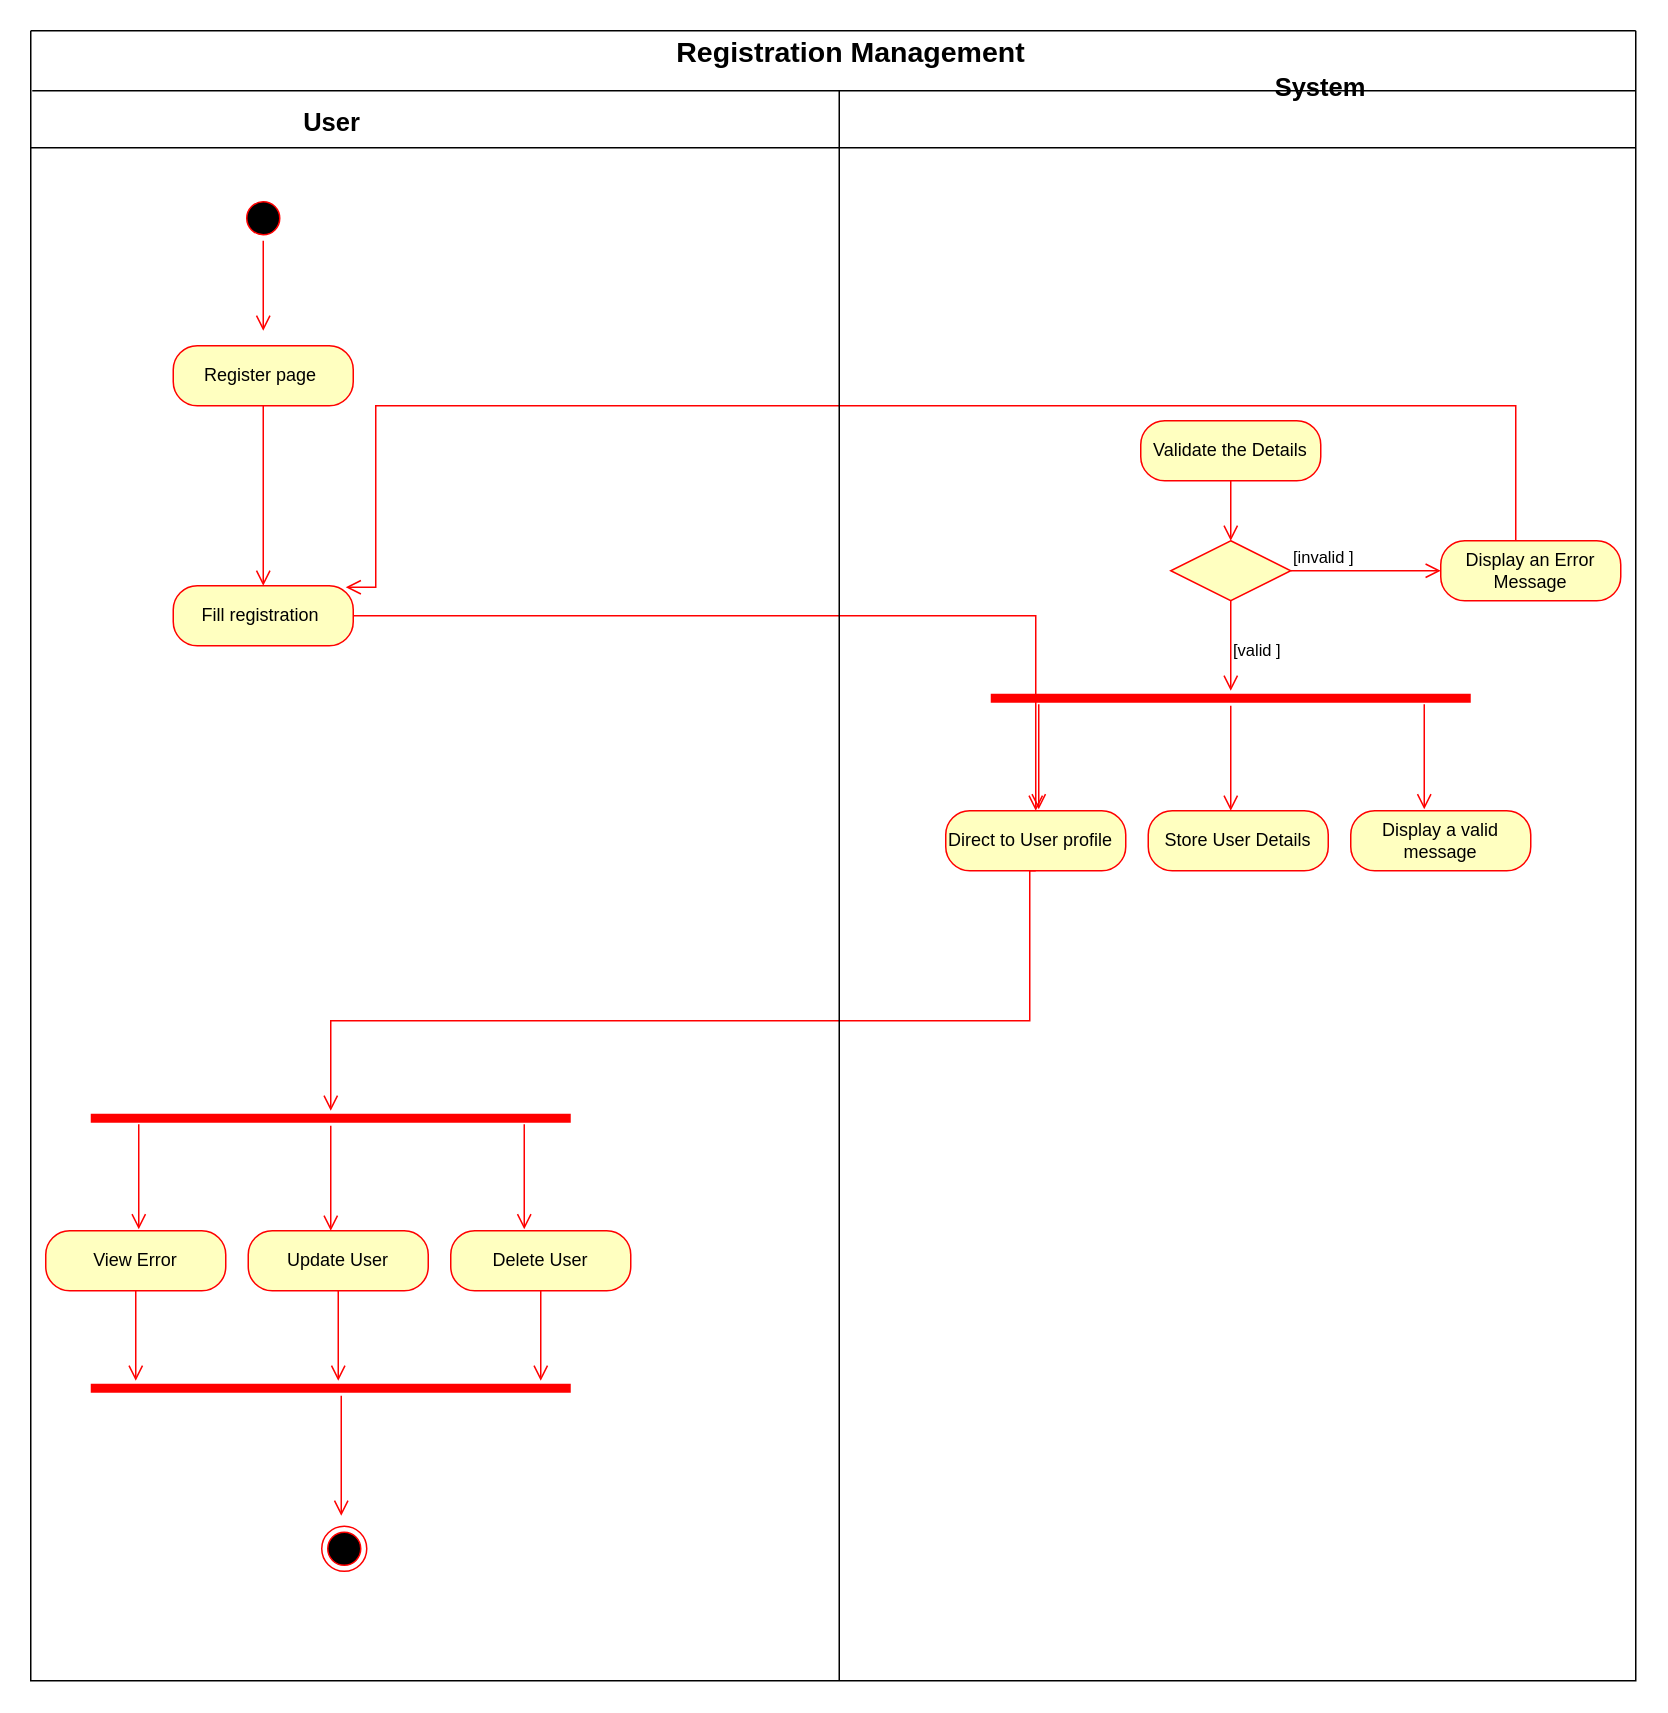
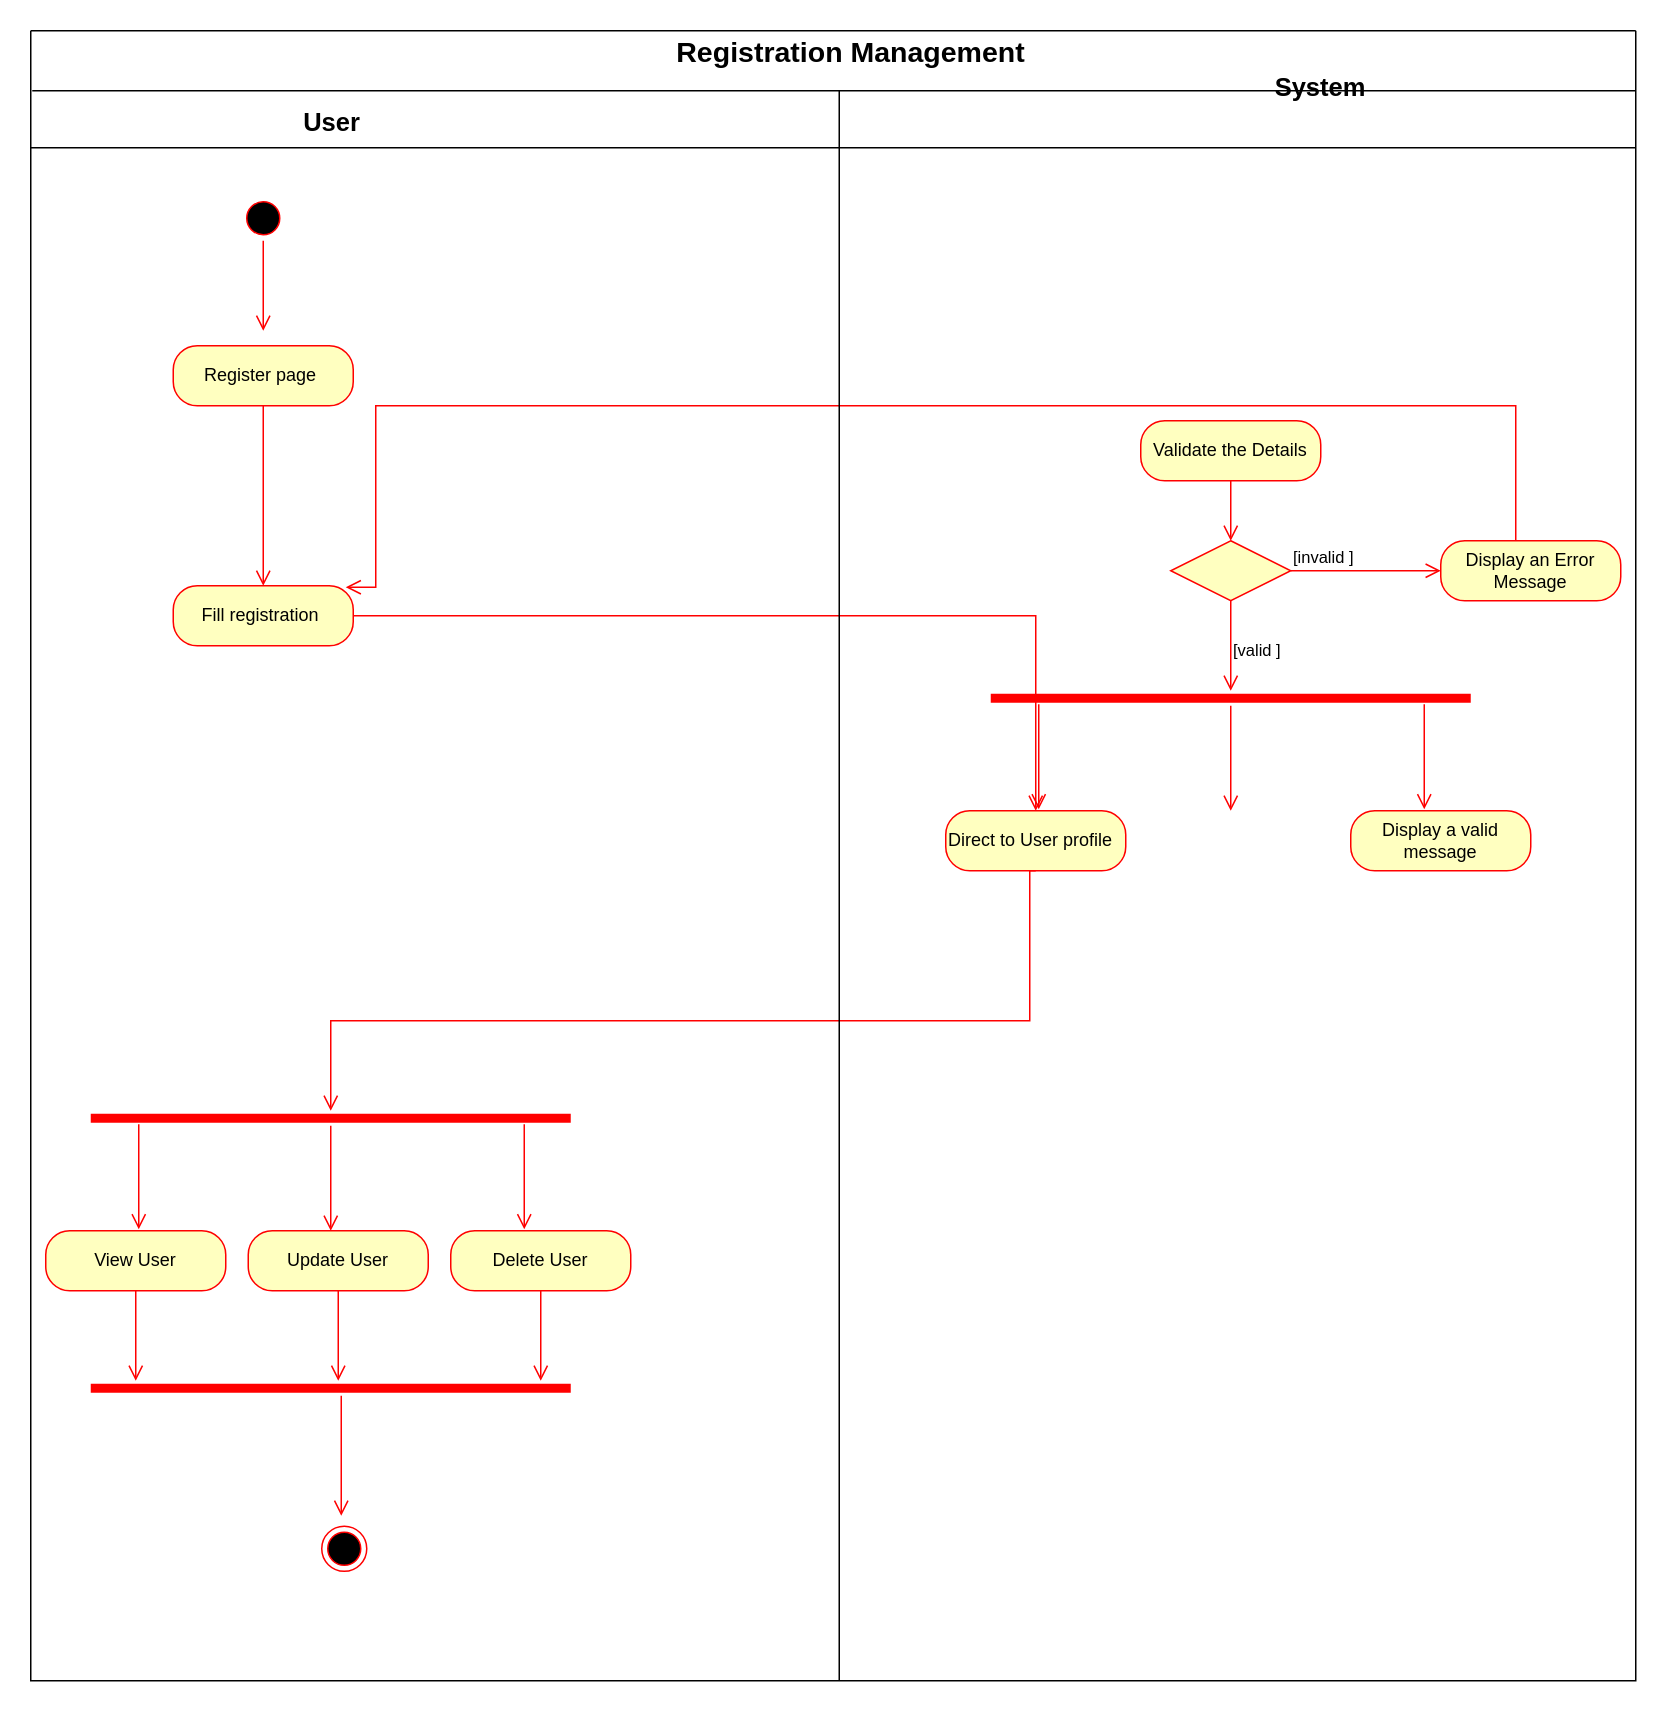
(1238, 841) -> none
(136, 1261) -> (136, 1261)
